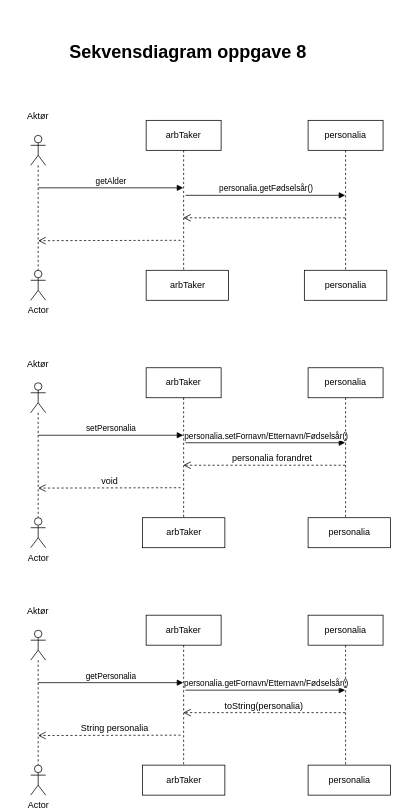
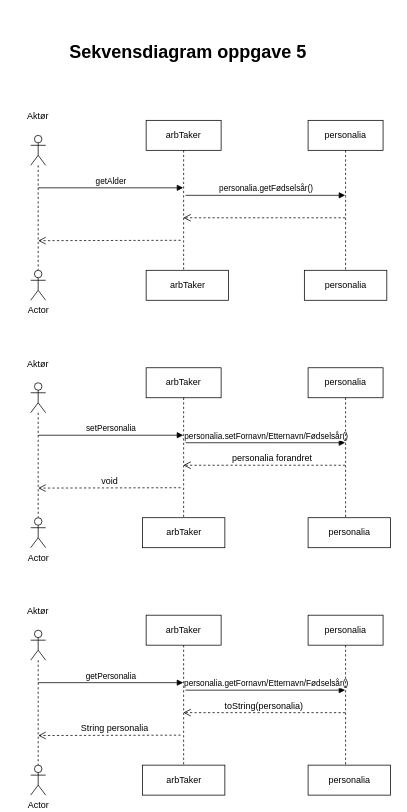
(188, 53) -> (188, 53)
